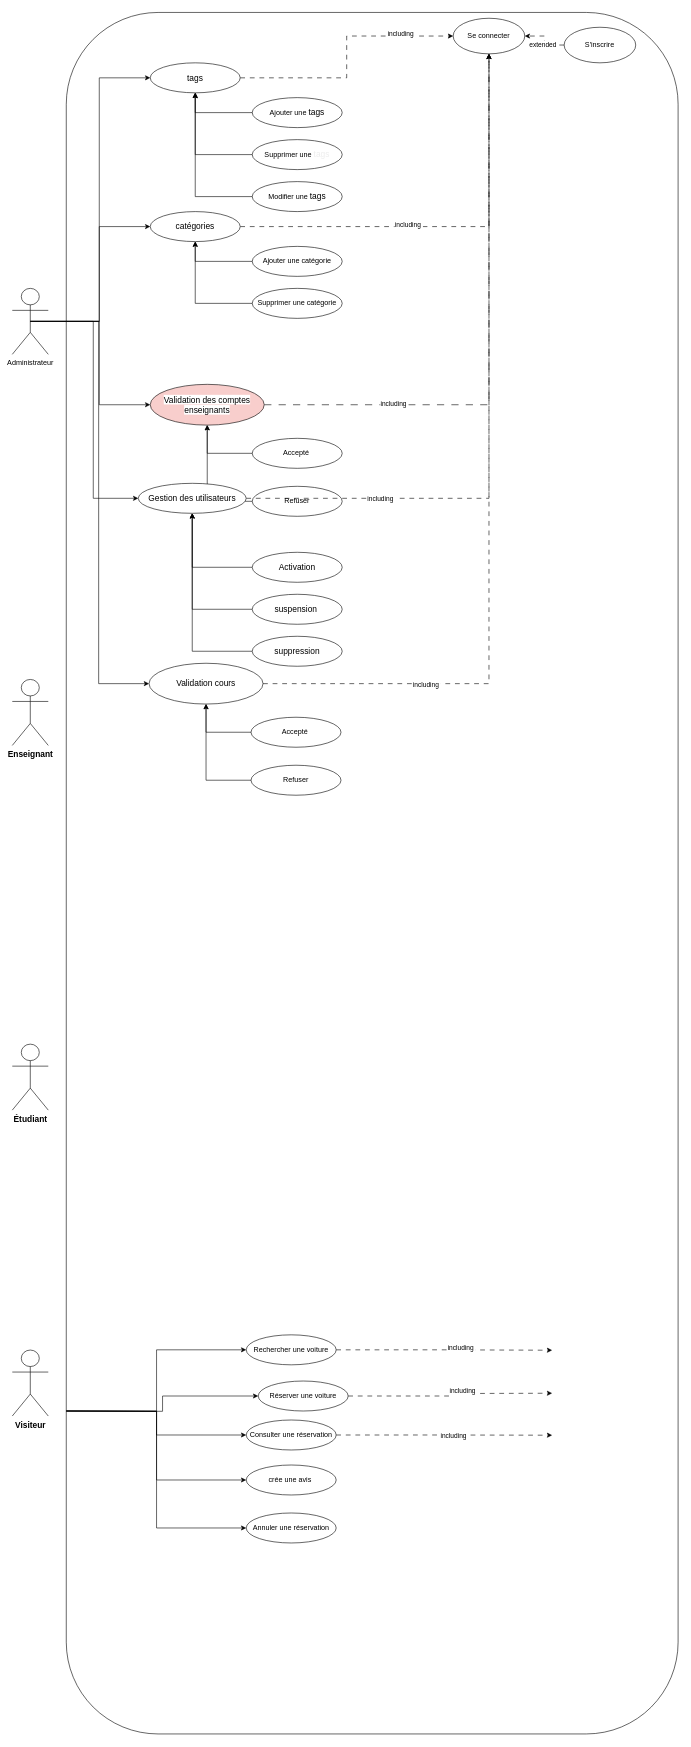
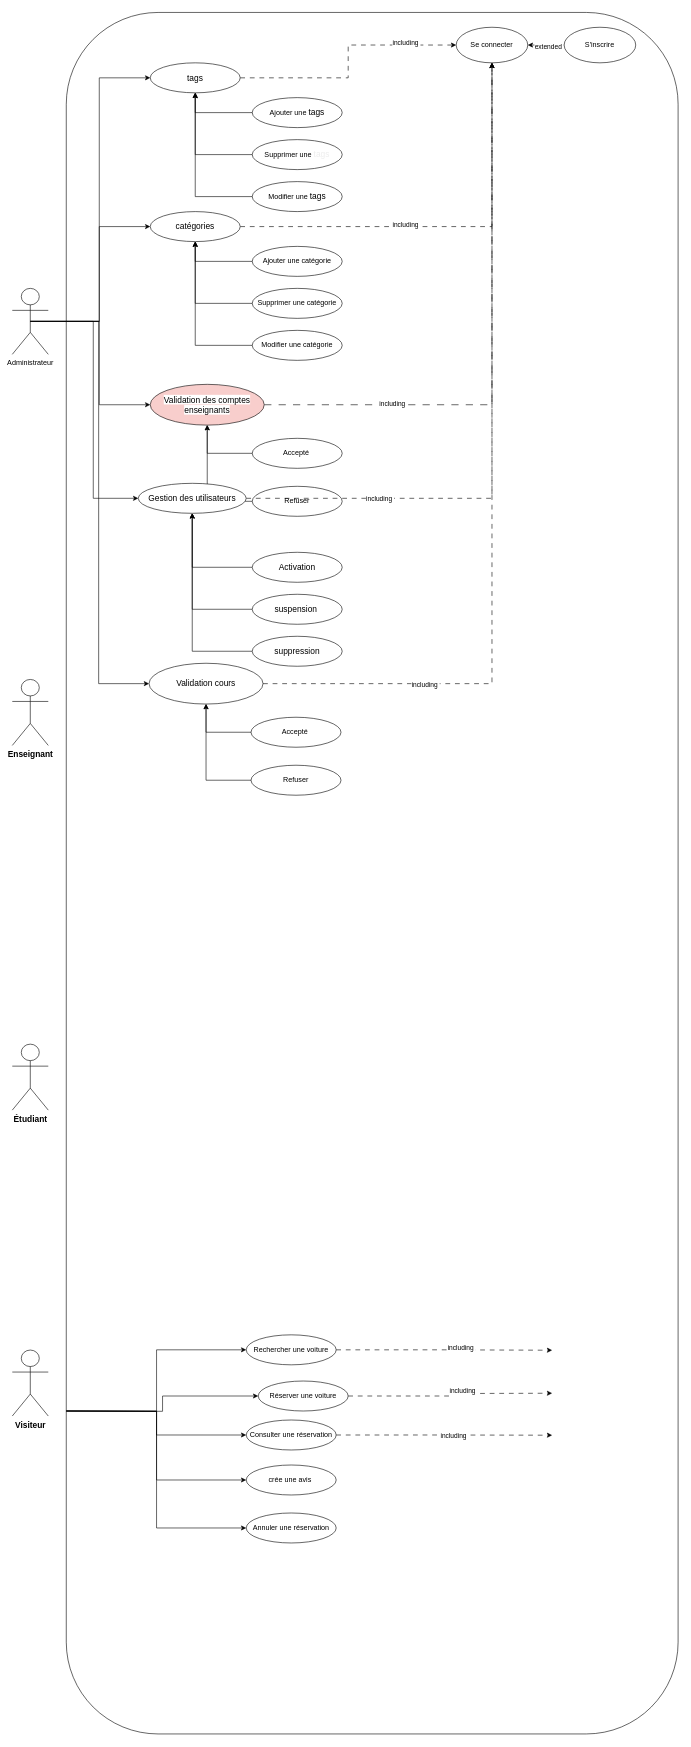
(489, 36) -> (492, 45)
none -> (204, 345)
none -> (297, 345)
